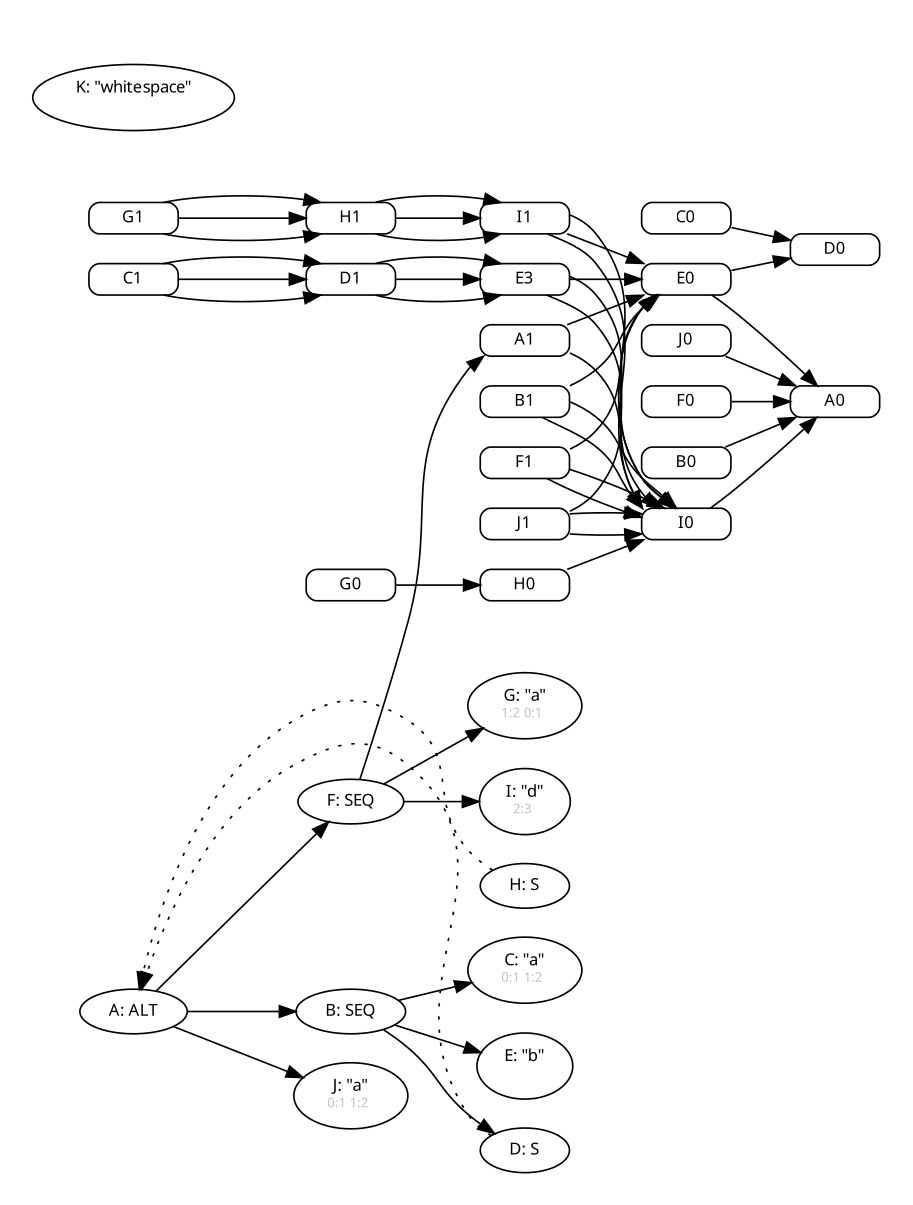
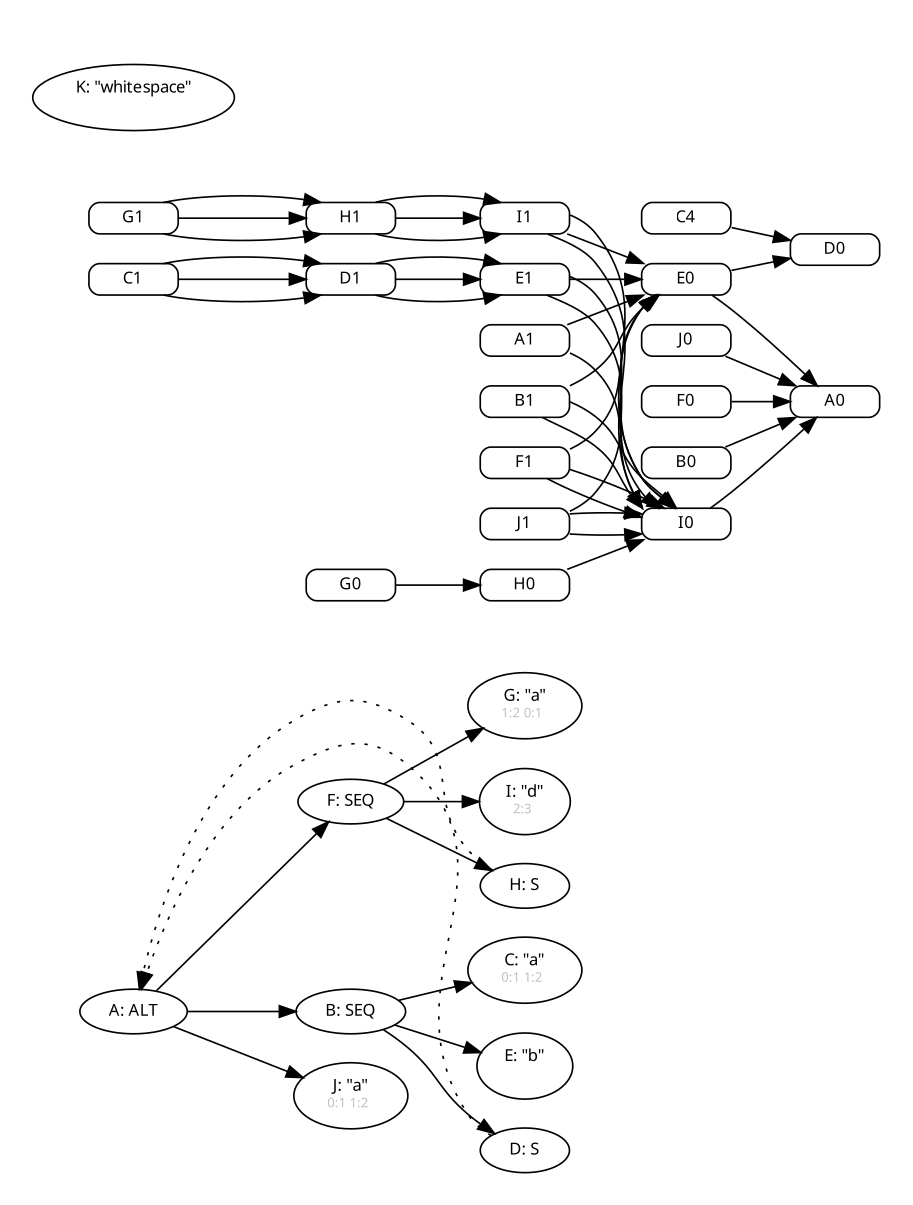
(686, 218) -> (686, 218)
(525, 279) -> (525, 279)
(418, 571) -> (432, 841)
